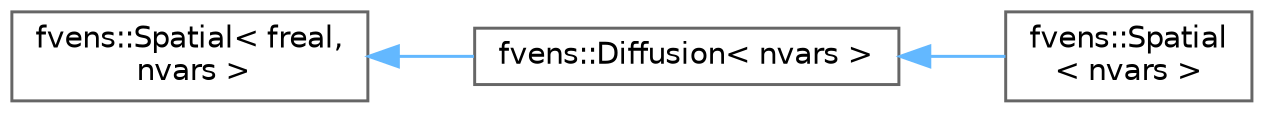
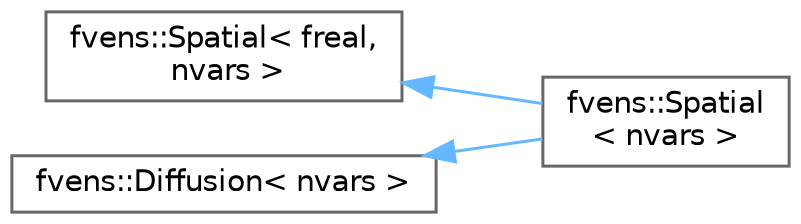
(436, 56) -> (488, 95)
